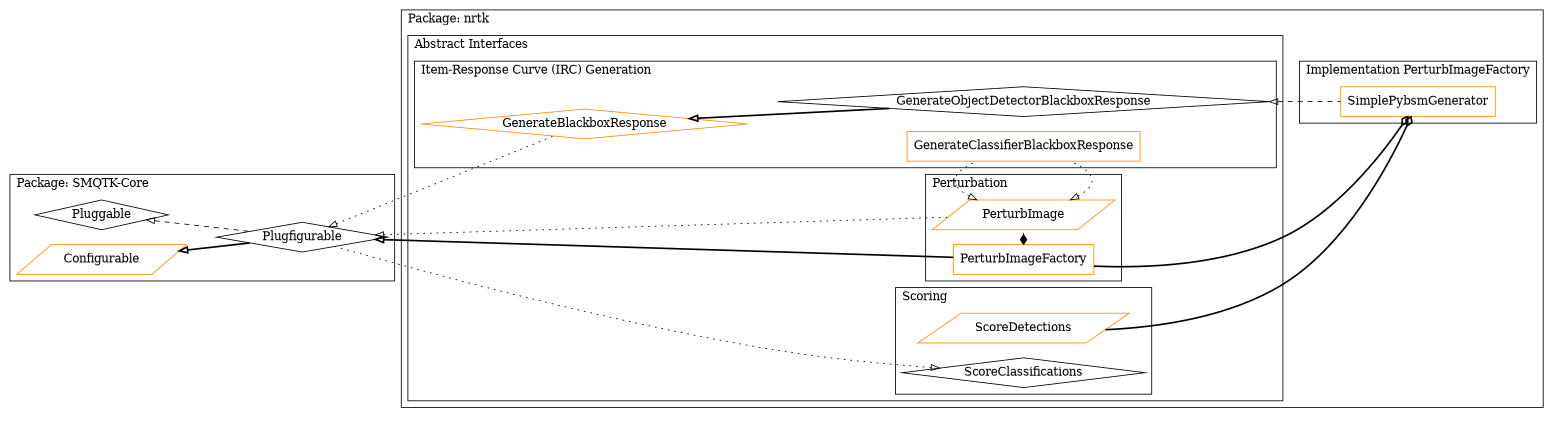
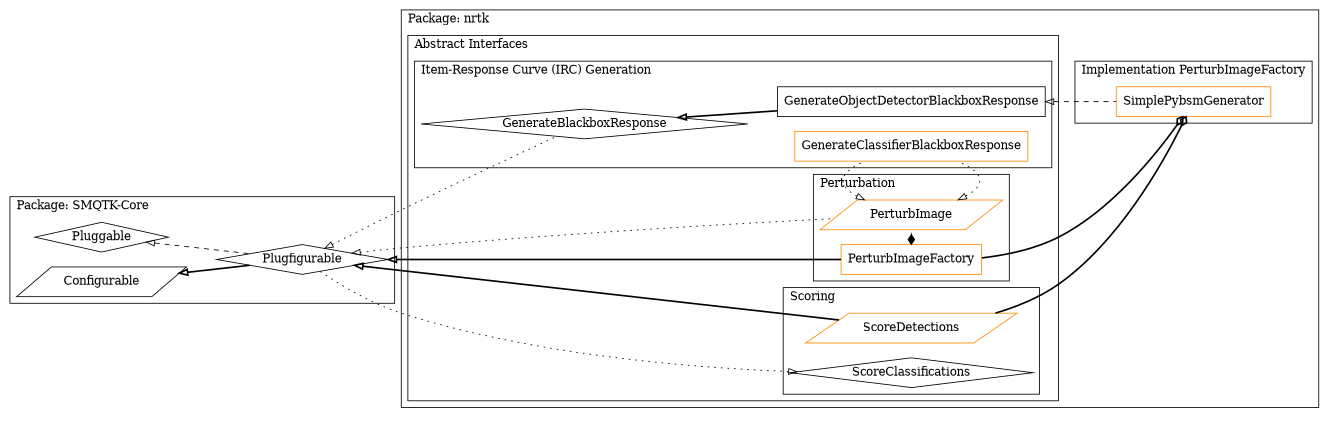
(1024, 102) -> (911, 102)
(584, 124) -> (584, 124)
(102, 259) -> (102, 282)
none -> (601, 293)
